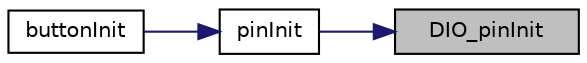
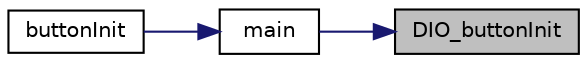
(269, 32) -> (269, 32)
(487, 32) -> (487, 32)
